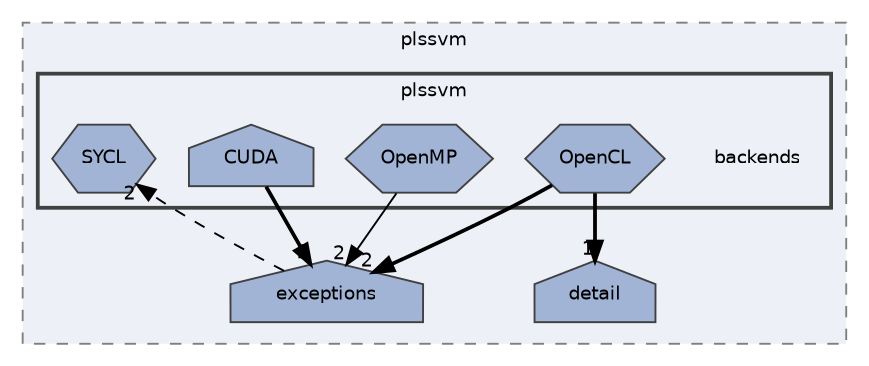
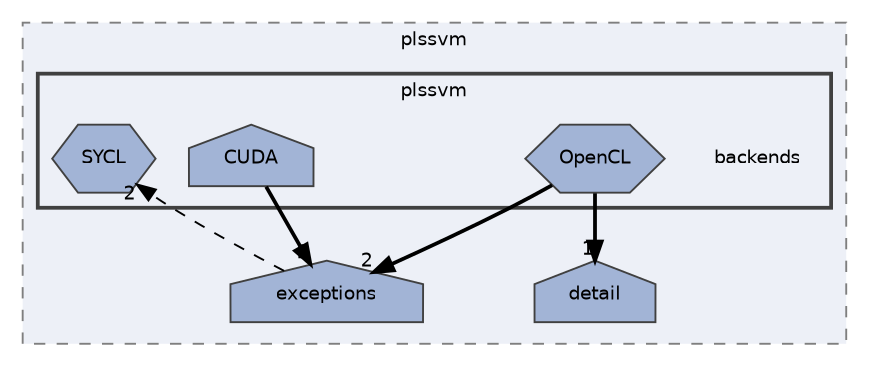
(419, 159) -> none
